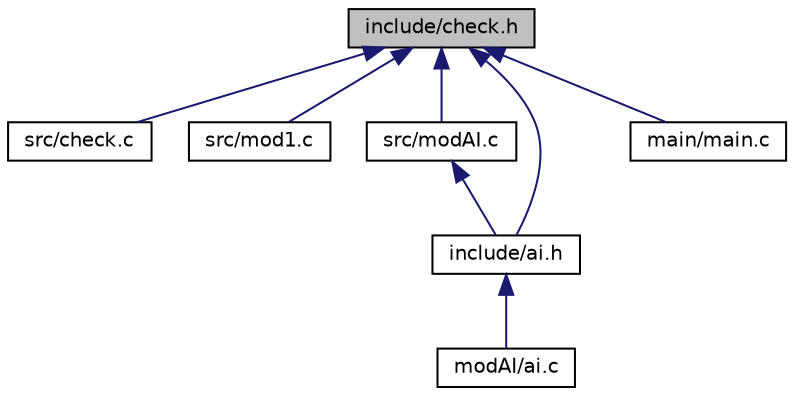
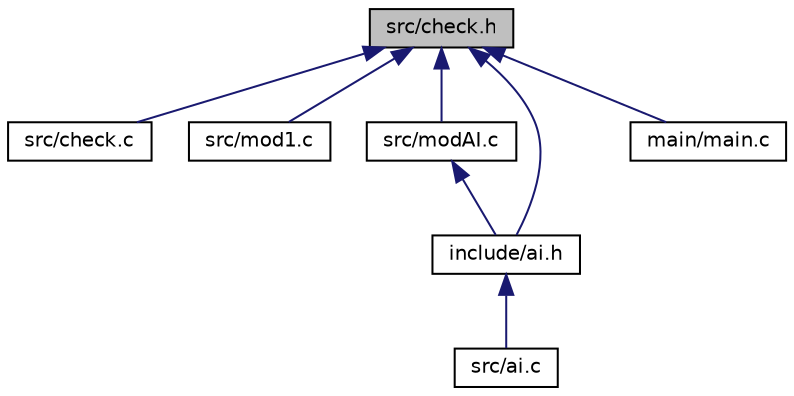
(442, 28) -> (442, 28)
(506, 368) -> (506, 368)
